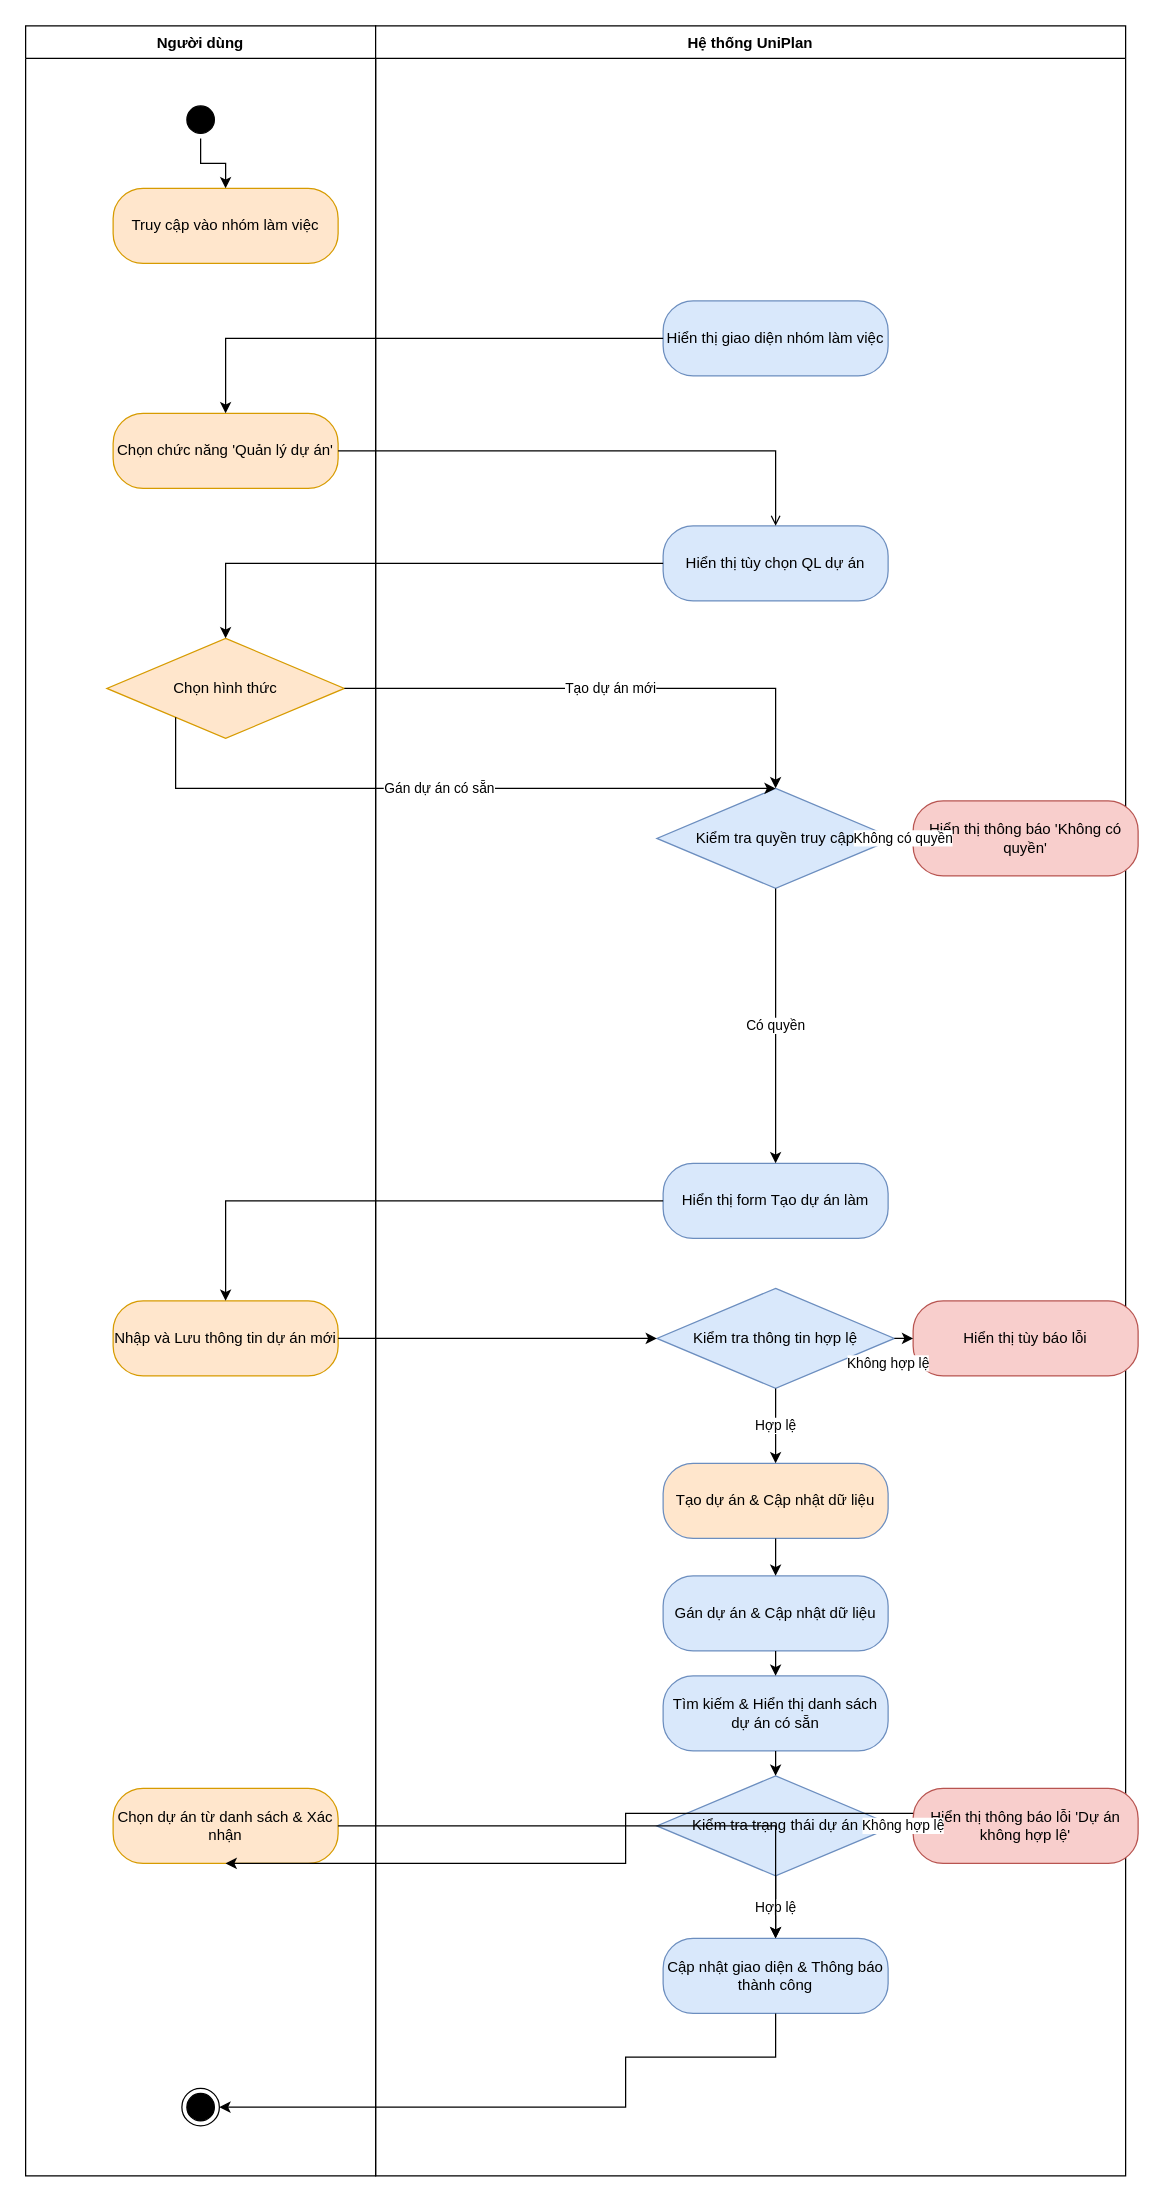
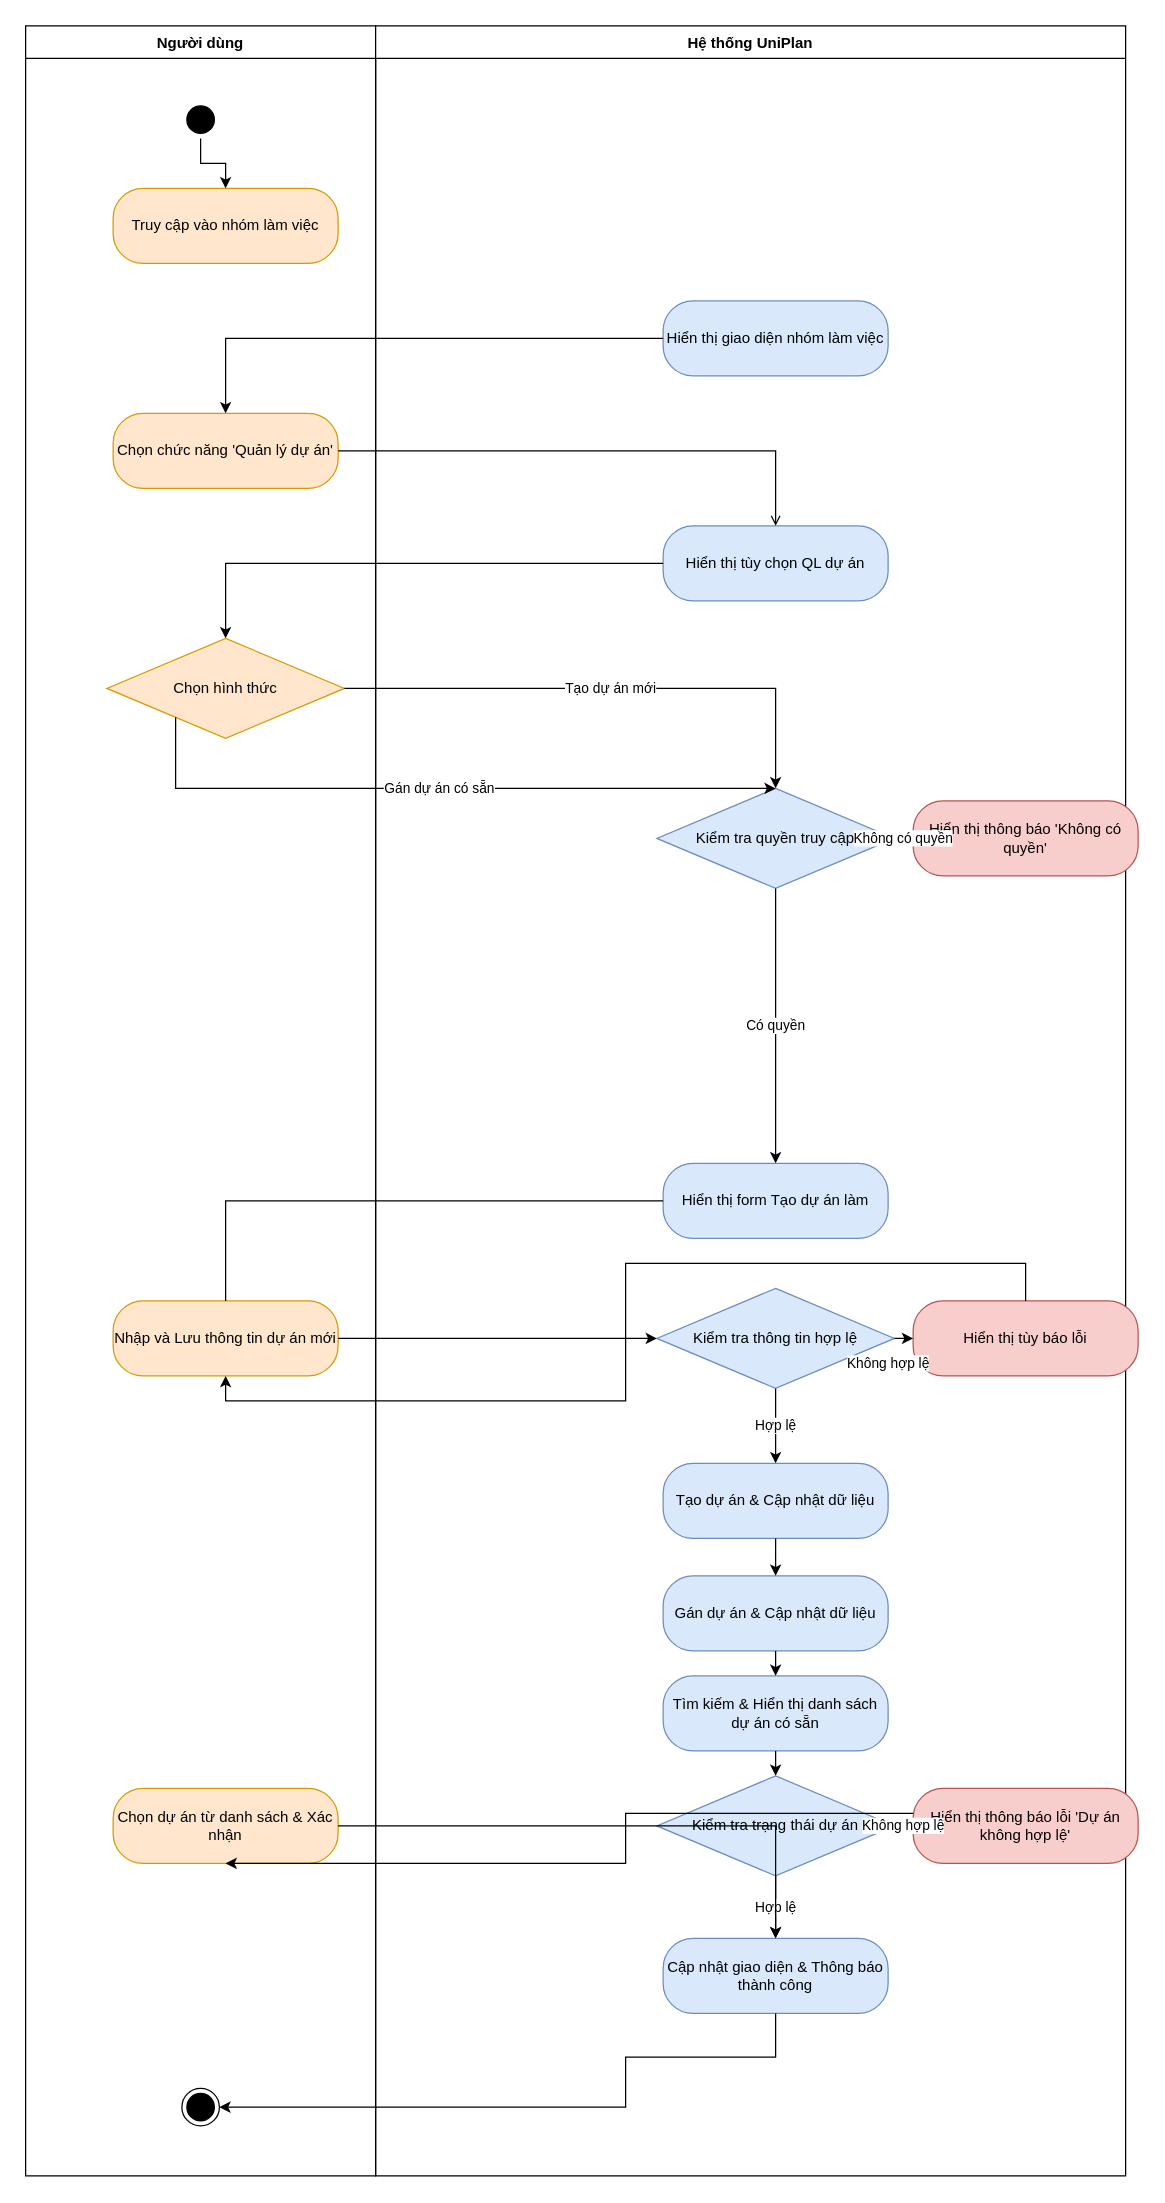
(226, 1291) -> (226, 1295)
none -> (626, 1321)
(776, 1501) -> (776, 1501)
